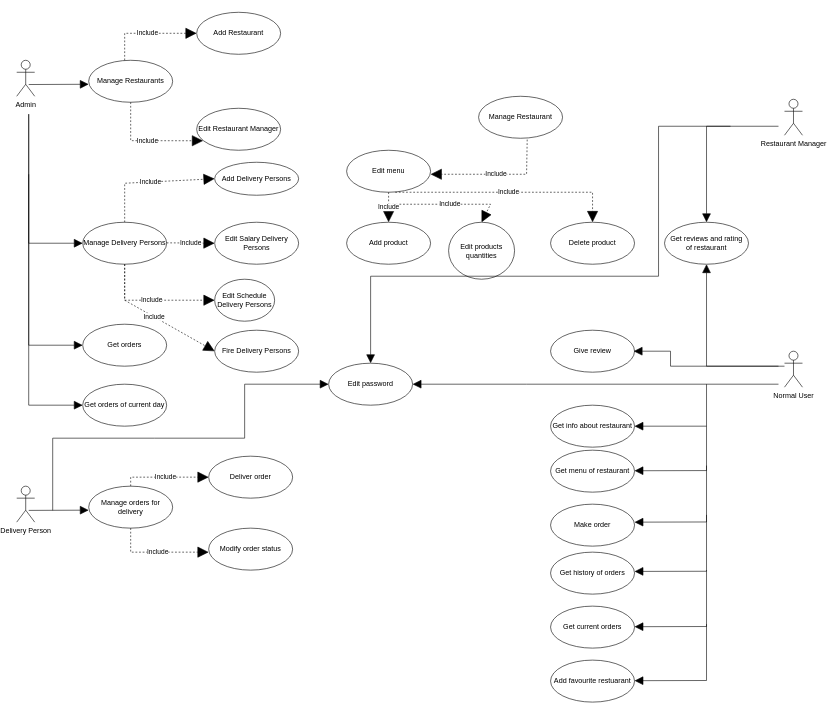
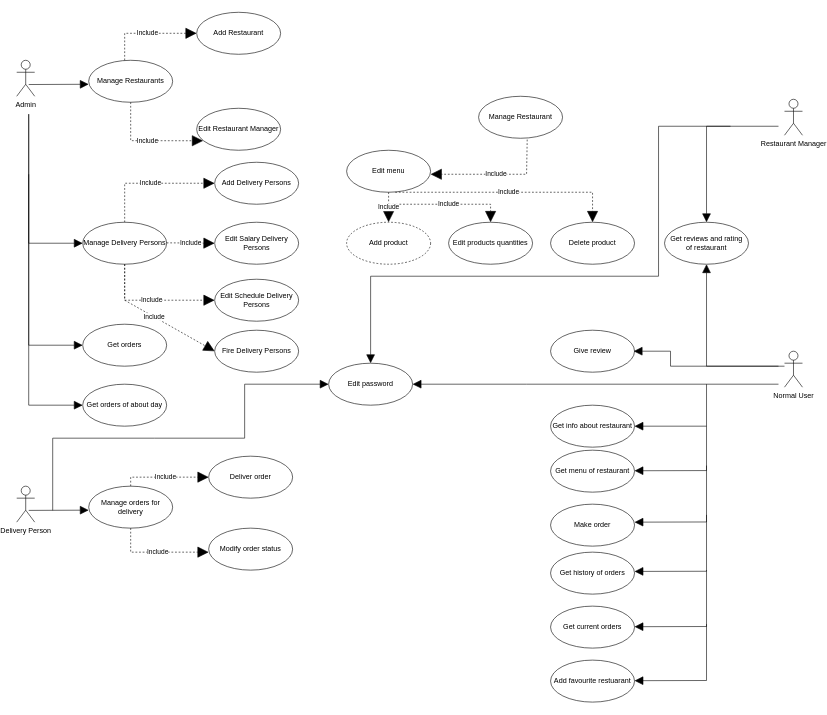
(257, 179) -> (257, 183)
(389, 243) -> (389, 243)
(482, 251) -> (491, 243)
(245, 300) -> (257, 300)
(125, 405) -> (125, 405)
